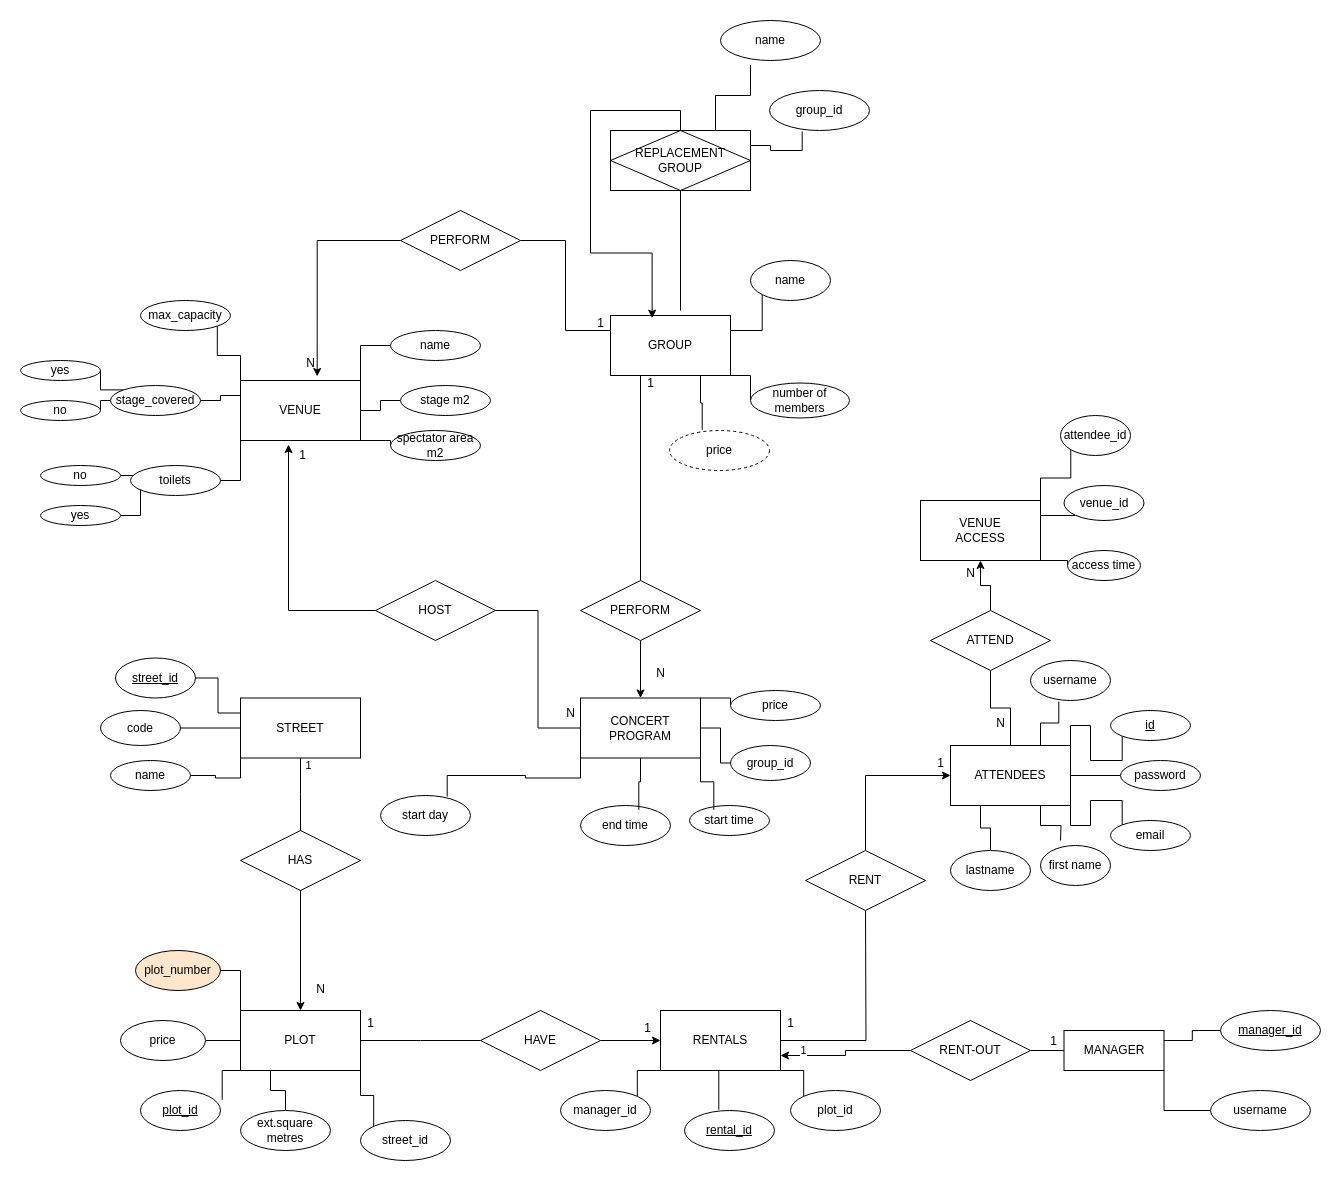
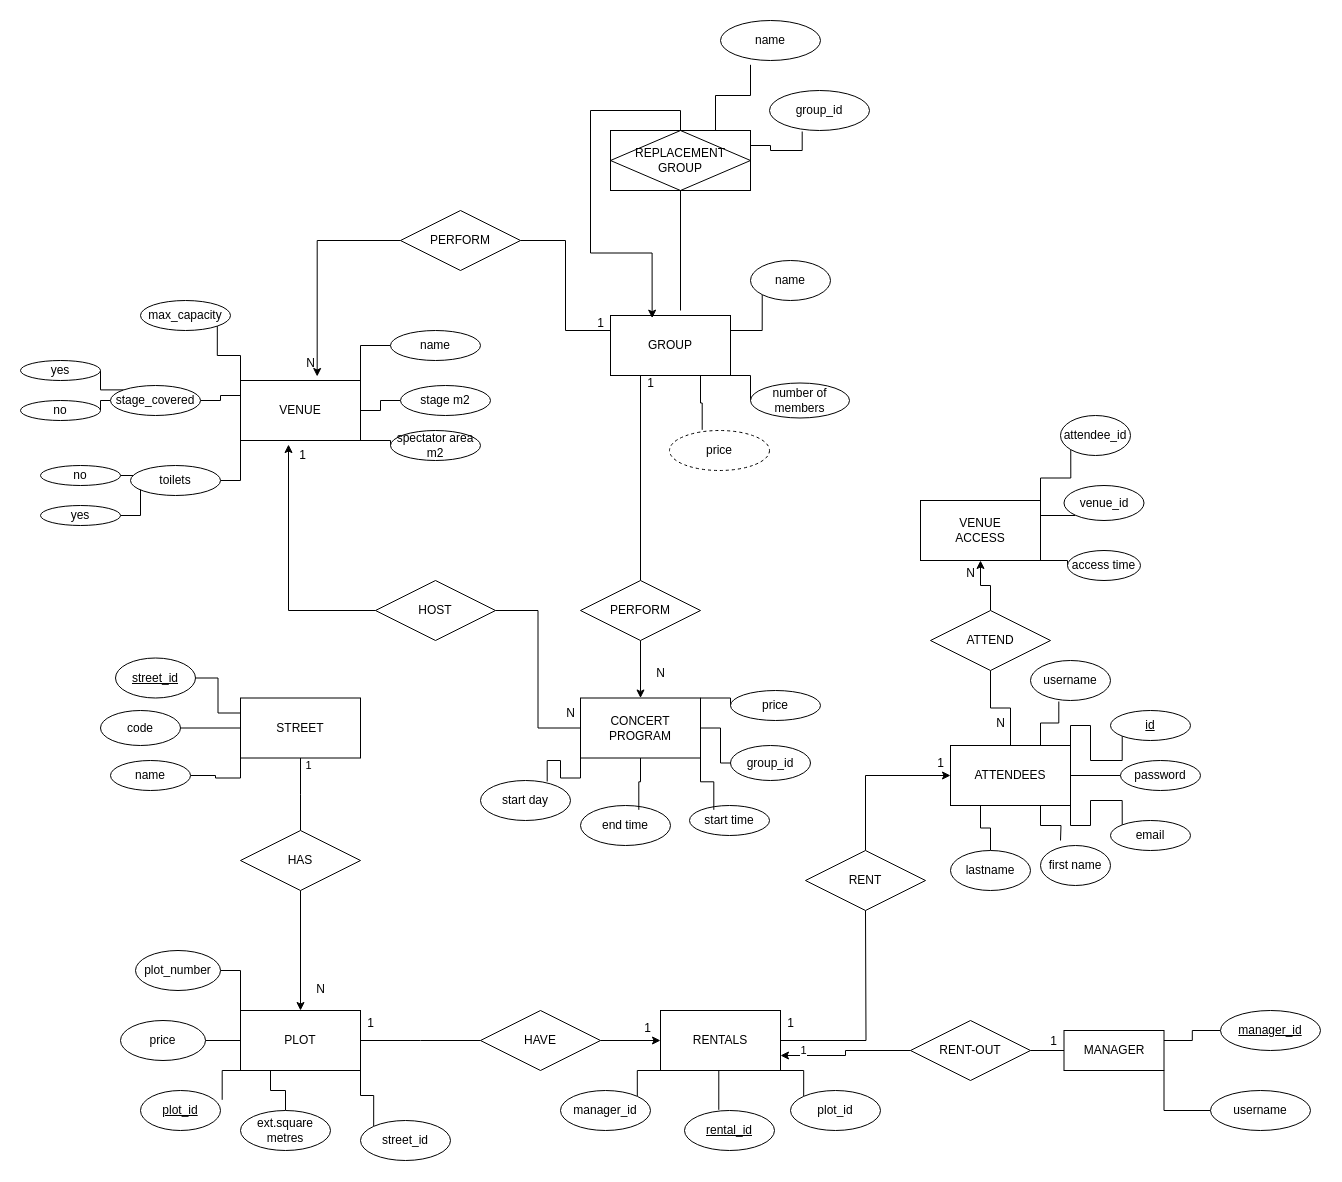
(426, 816) -> (526, 801)
(178, 971) -> (178, 971)
